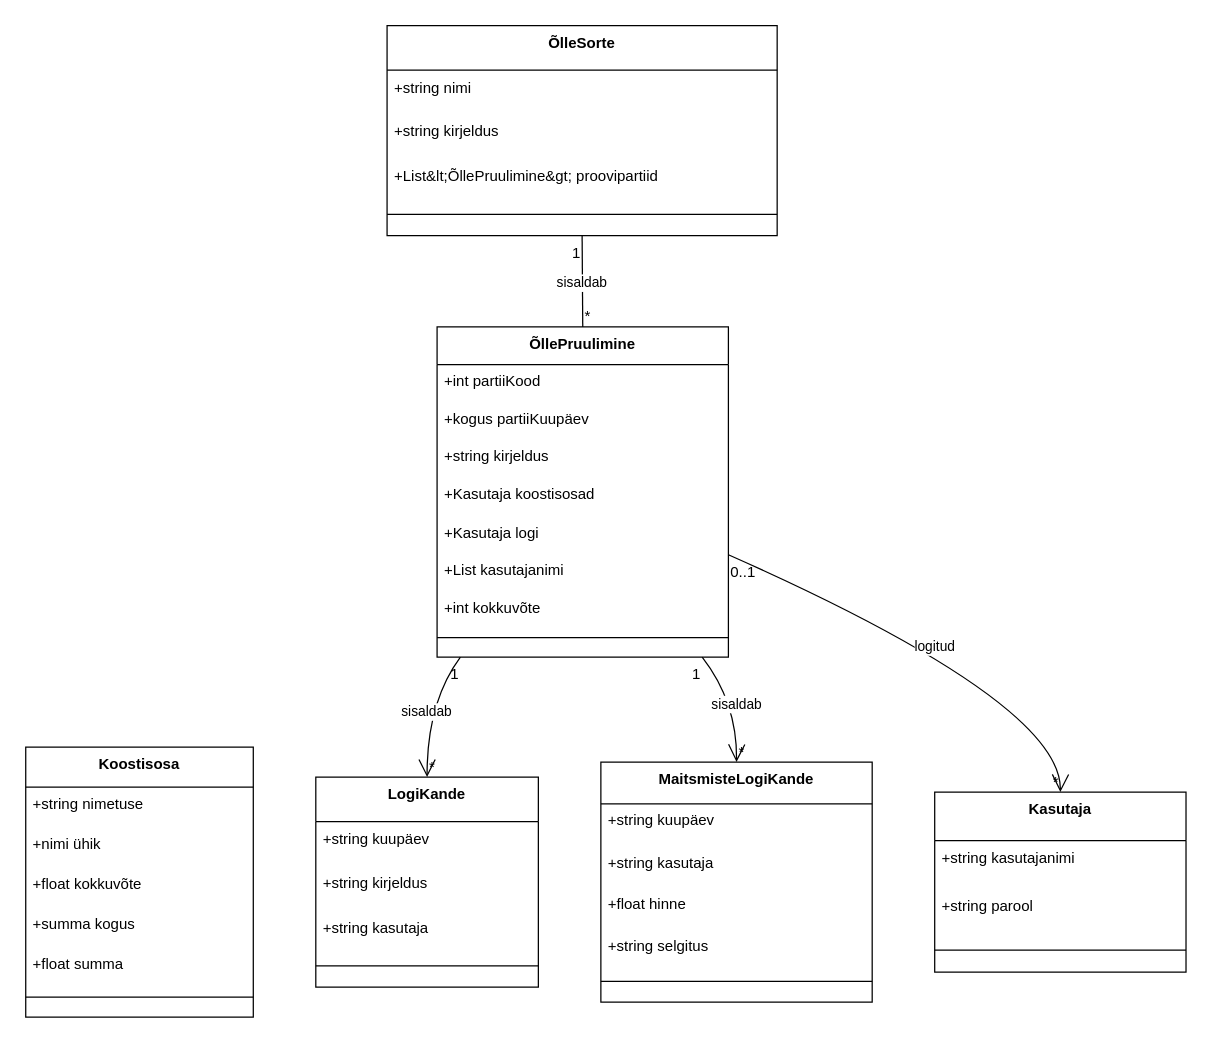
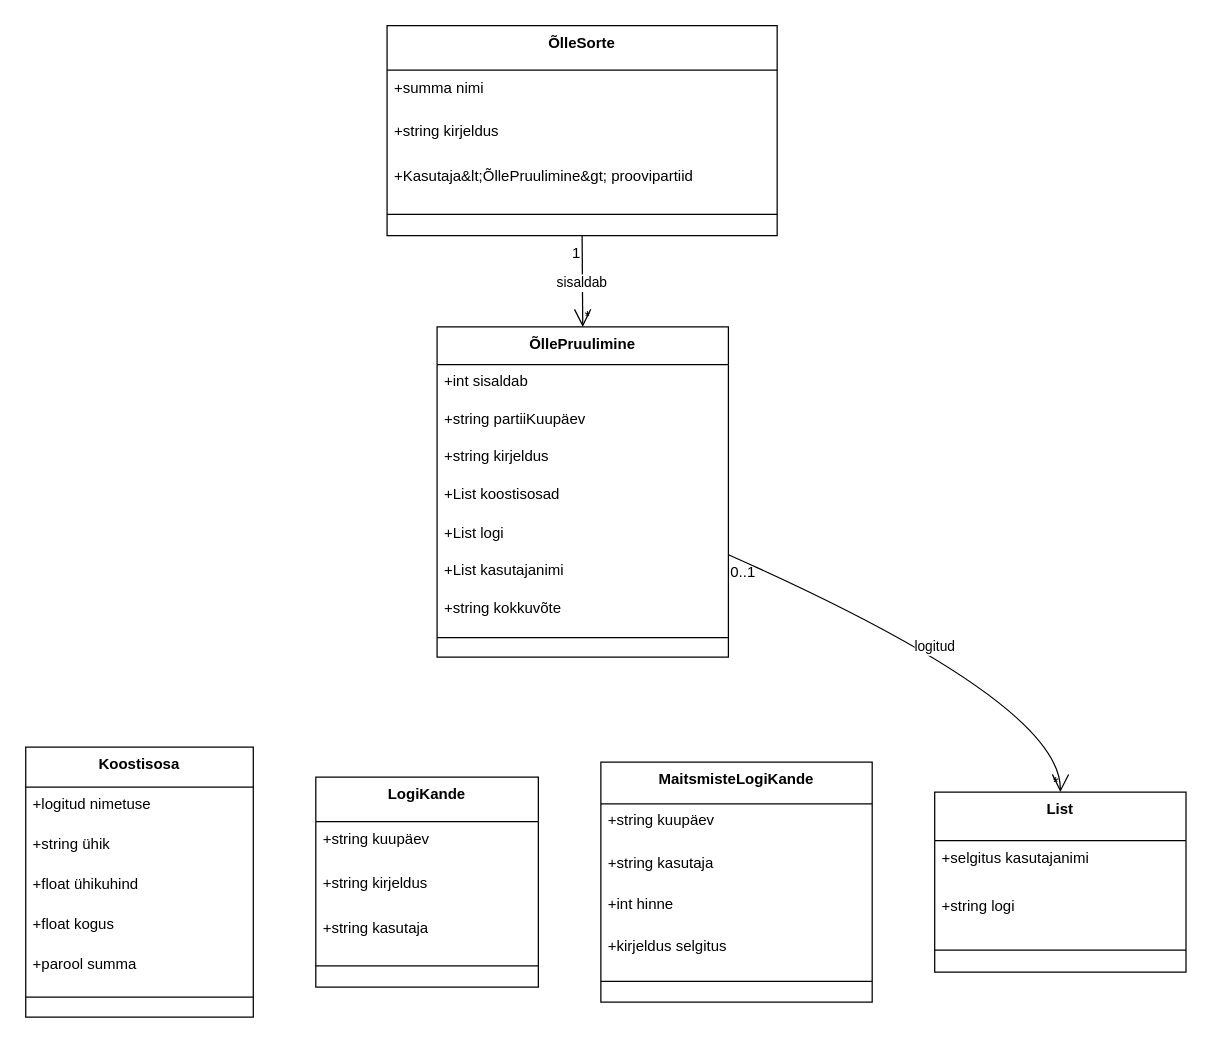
(436, 88) -> (434, 88)
(541, 176) -> (559, 176)
(582, 322) -> (582, 321)
(499, 381) -> (491, 381)
(522, 419) -> (524, 419)
(528, 494) -> (509, 494)
(497, 533) -> (478, 533)
(499, 608) -> (511, 608)
(728, 706) -> none
(434, 714) -> none
(94, 804) -> (96, 804)
(1059, 809) -> (1059, 809)
(67, 844) -> (77, 844)
(1017, 858) -> (1024, 858)
(96, 884) -> (92, 884)
(652, 904) -> (644, 904)
(994, 906) -> (984, 906)
(81, 924) -> (79, 924)
(667, 946) -> (678, 946)
(79, 964) -> (83, 964)
